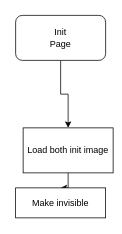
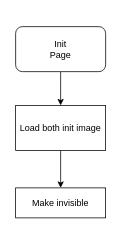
(60, 38) -> (60, 49)
(68, 150) -> (60, 128)
